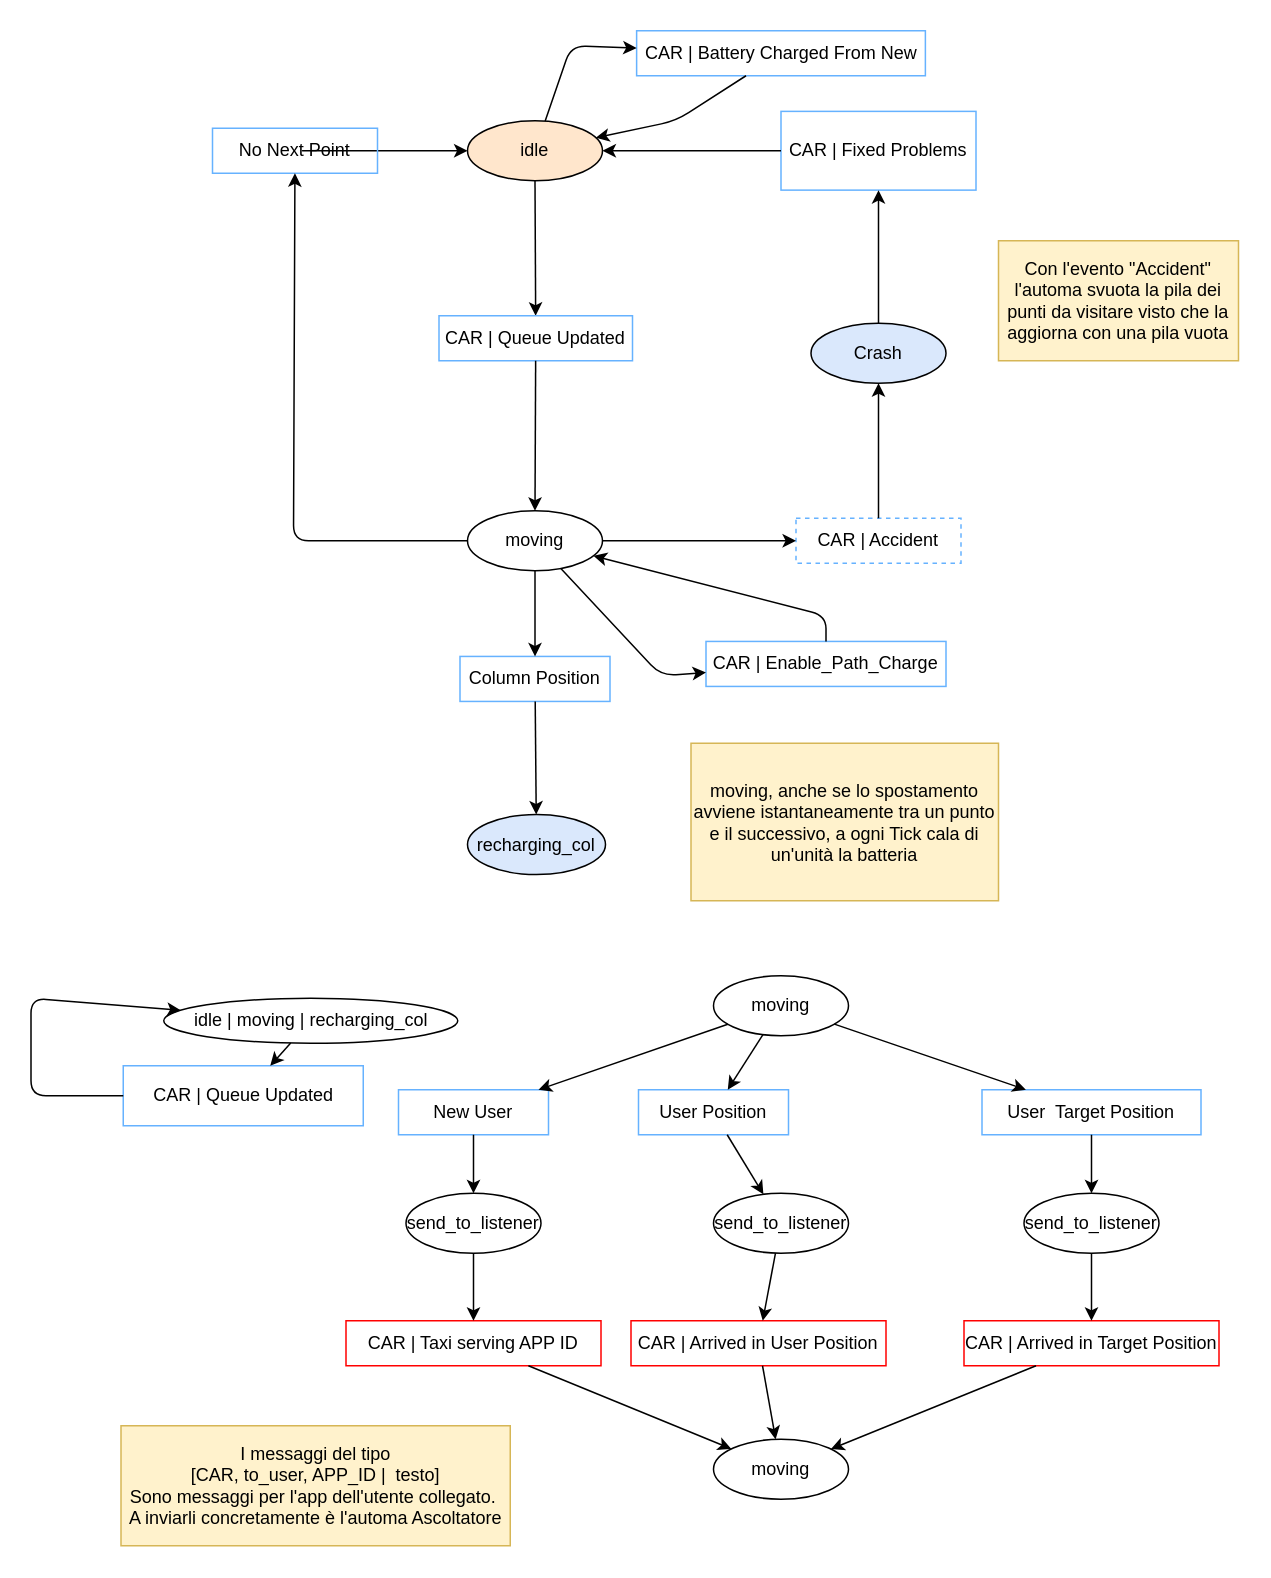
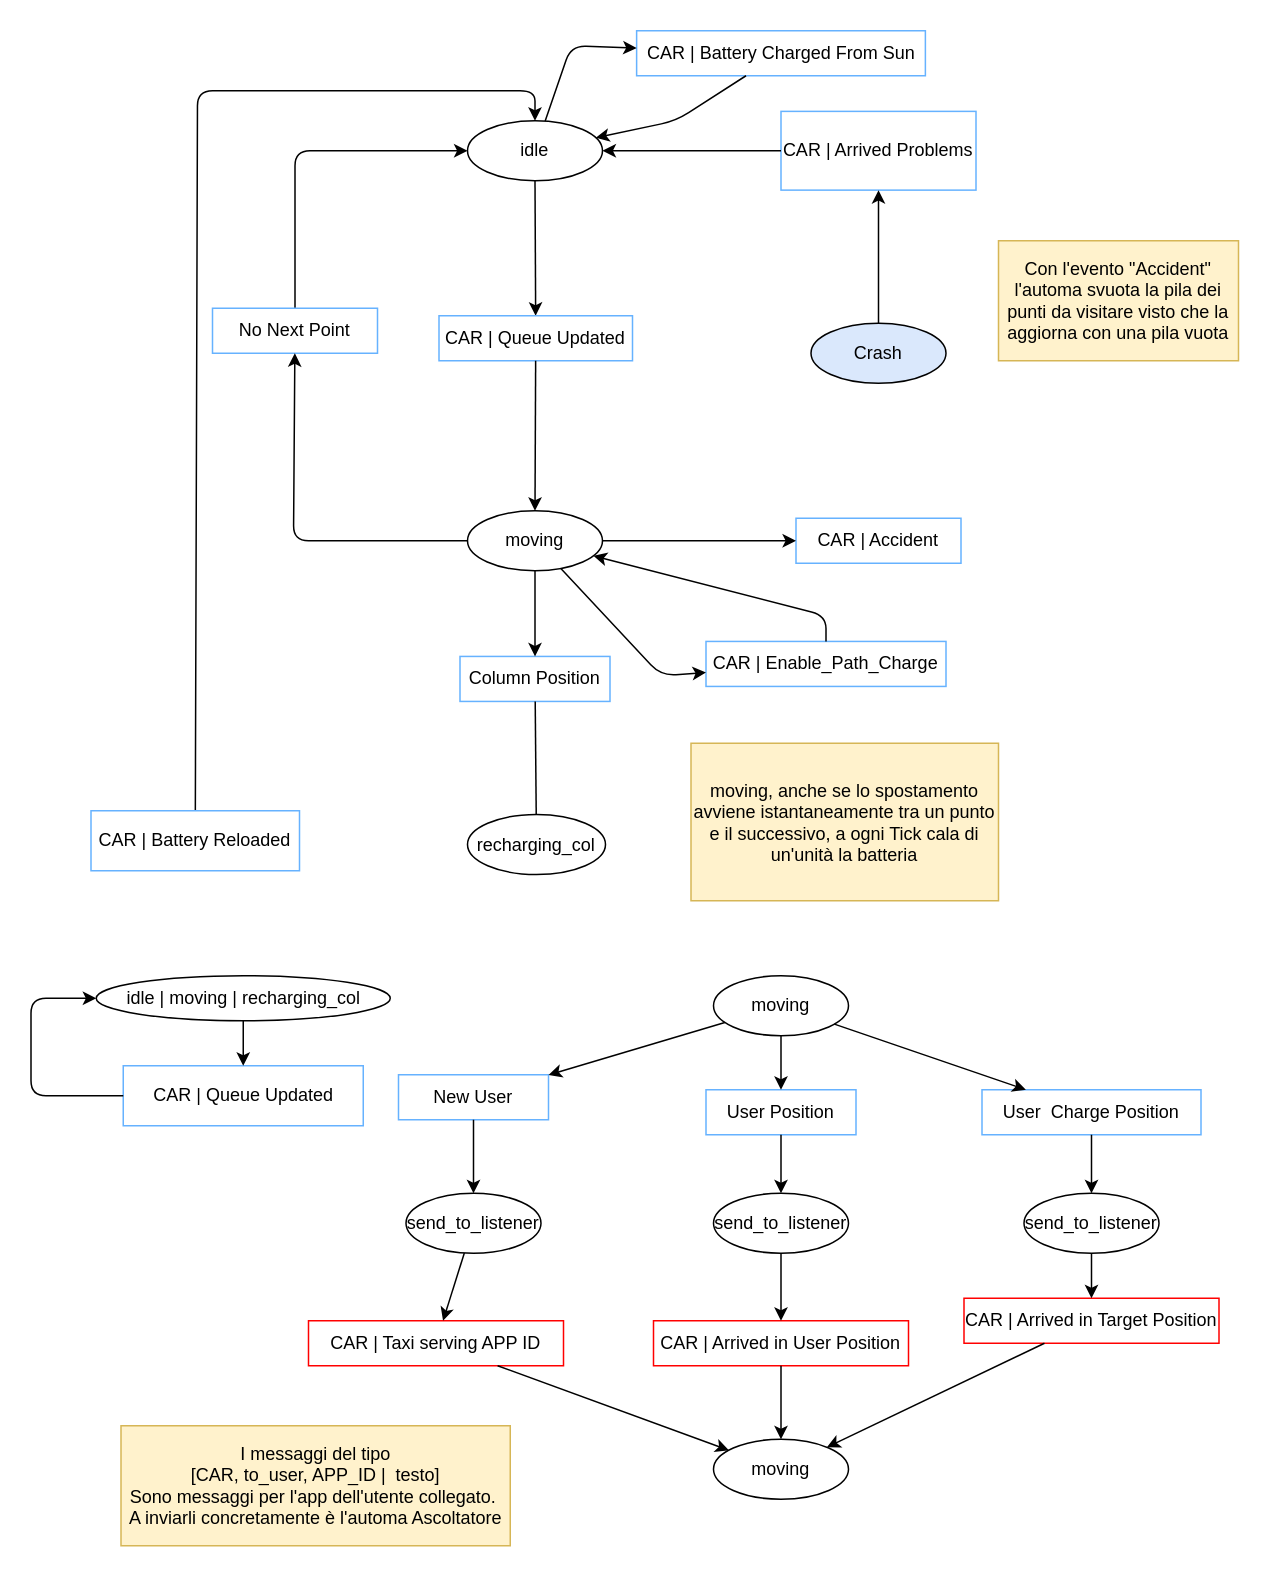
(782, 53) -> (782, 53)
(295, 151) -> (295, 331)
(535, 151) -> (535, 151)
(878, 151) -> (878, 151)
none -> (197, 283)
(878, 456) -> none
(878, 541) -> (878, 541)
(536, 803) -> (536, 807)
none -> (195, 841)
(536, 845) -> (536, 845)
(311, 1021) -> (243, 998)
(473, 1112) -> (473, 1097)
(713, 1112) -> (781, 1112)
(1091, 1112) -> (1091, 1112)
(473, 1343) -> (436, 1343)
(758, 1343) -> (781, 1343)
(1091, 1343) -> (1091, 1321)
